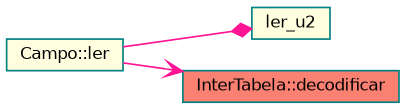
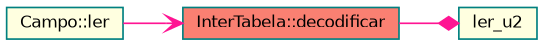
(177, 39) -> (419, 23)
